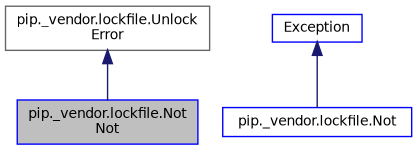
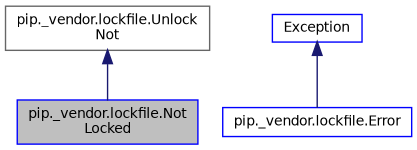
(108, 28) -> (108, 28)
(108, 122) -> (108, 122)
(317, 122) -> (317, 122)
